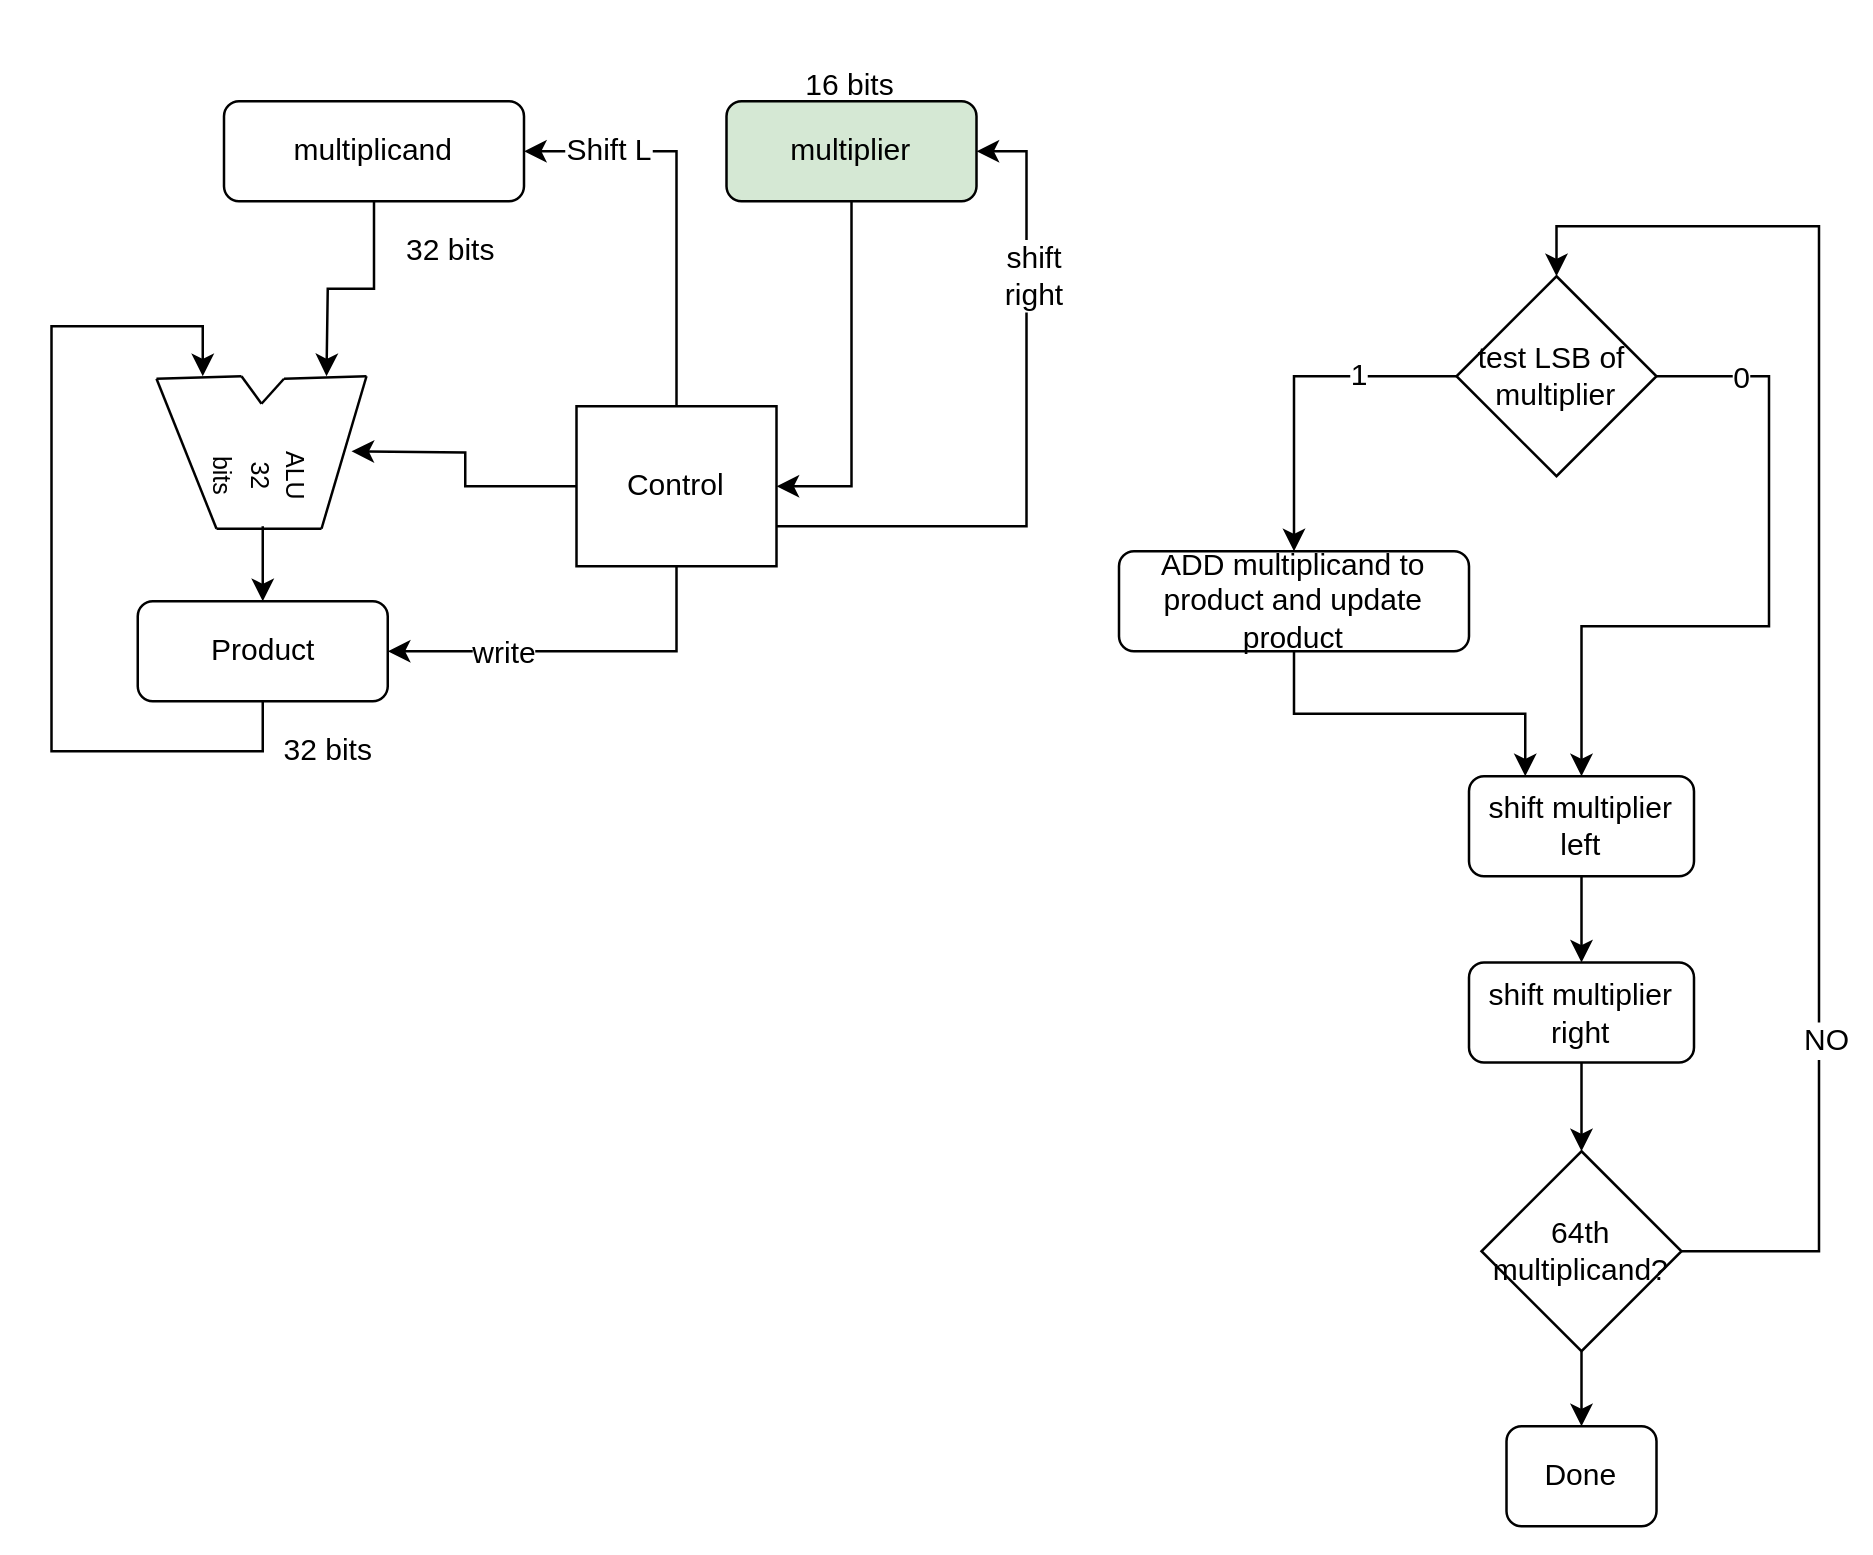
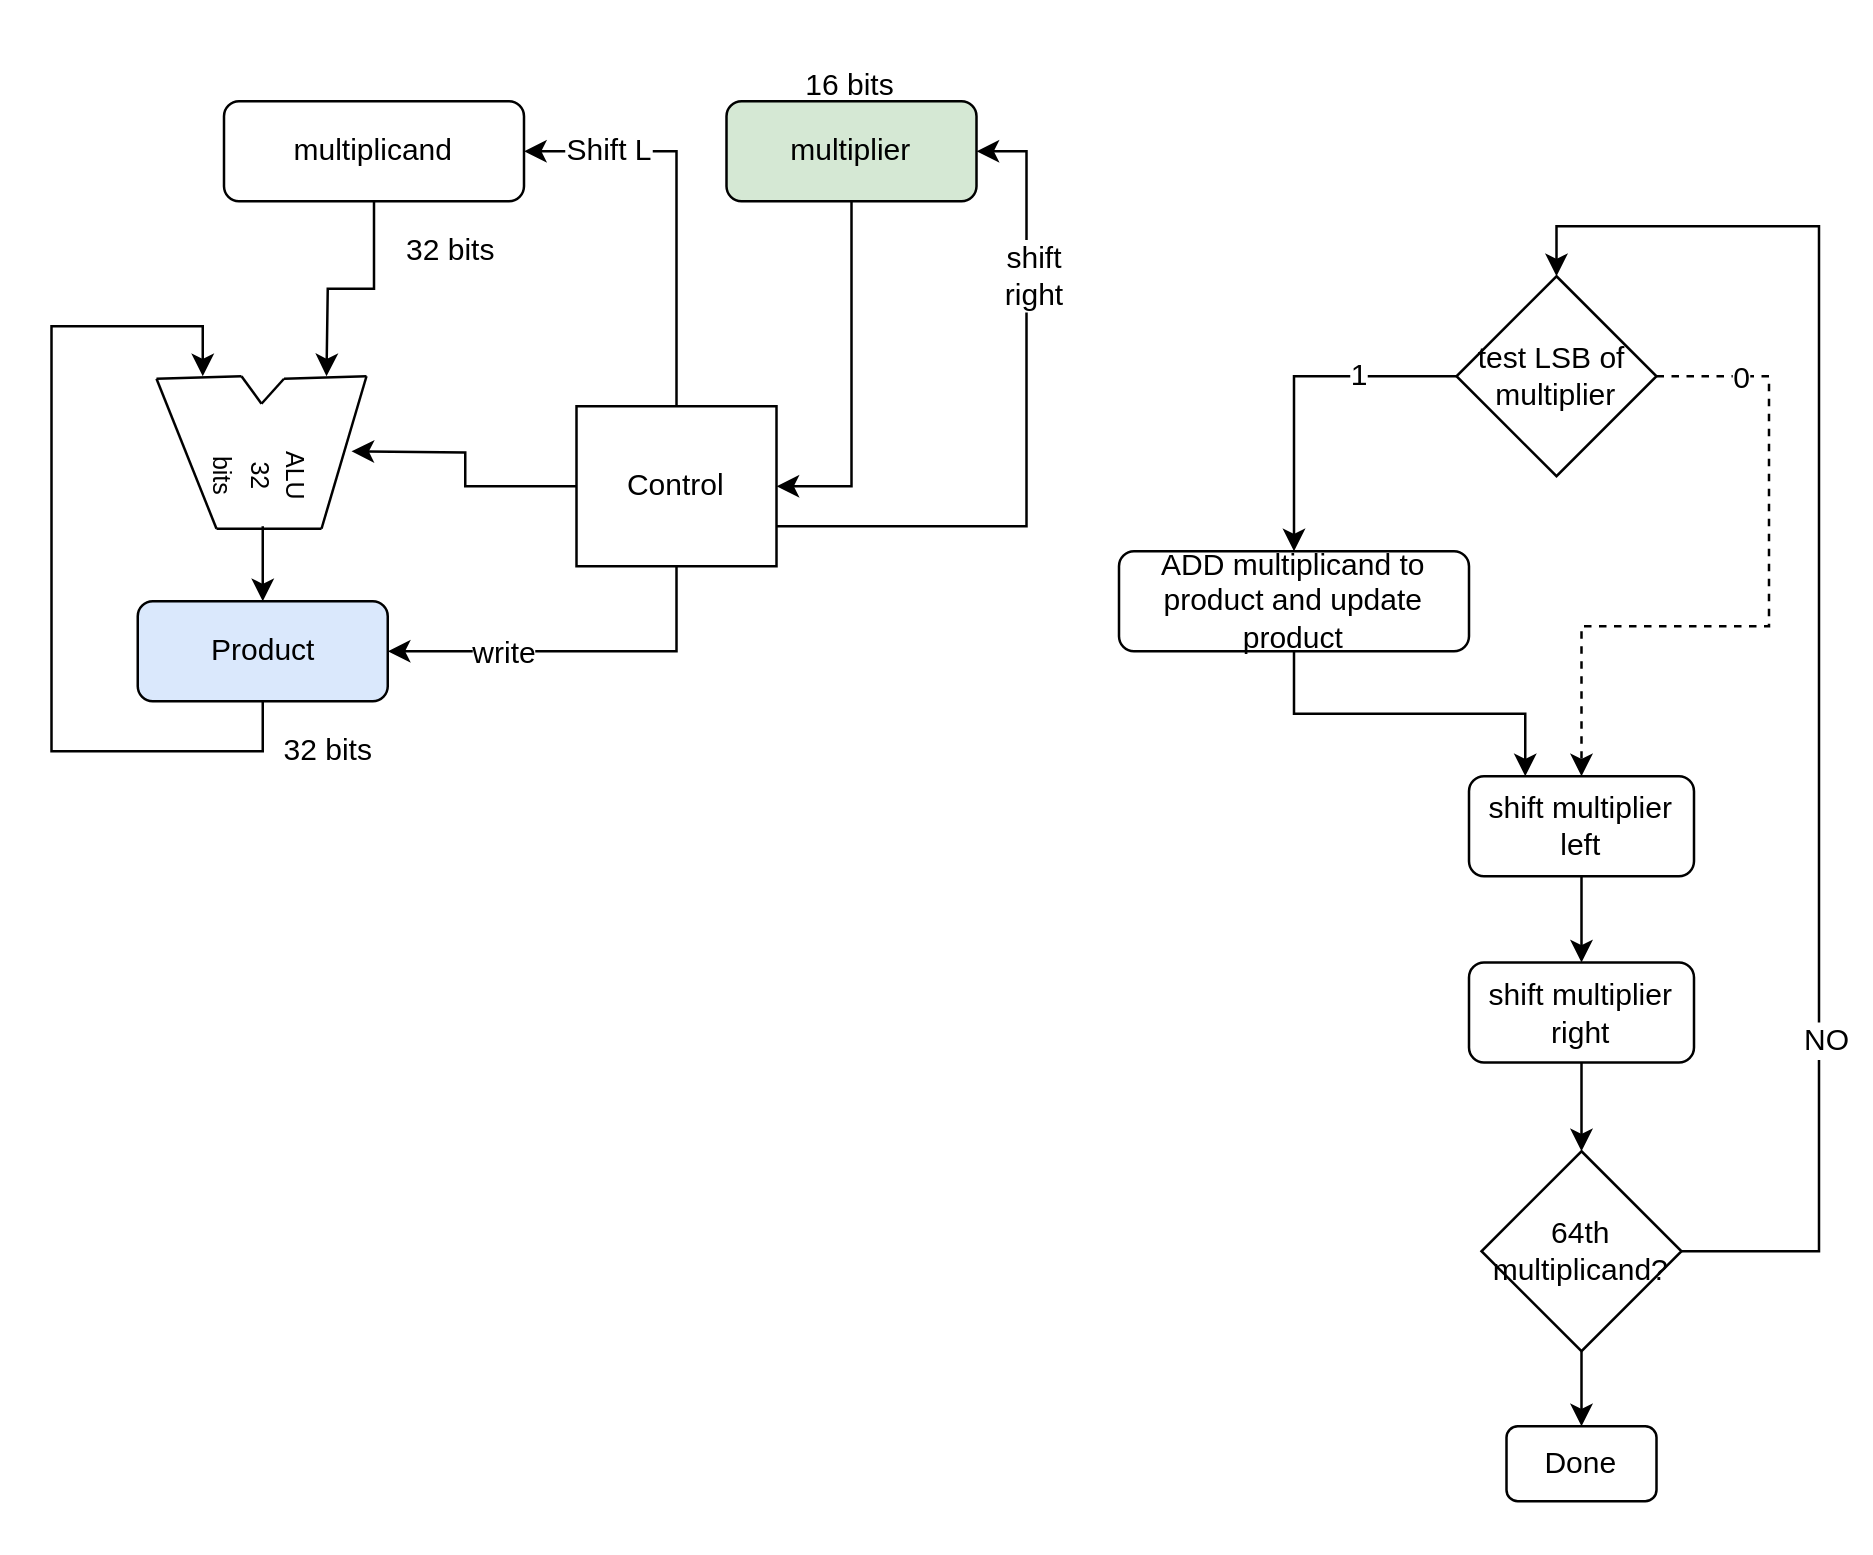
(1746, 626) -> (1746, 626)
(263, 651) -> (263, 651)
(1581, 1476) -> (1581, 1464)
